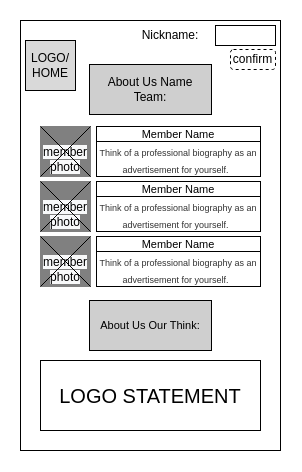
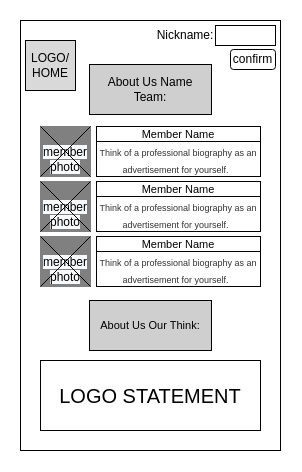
(171, 36) -> (186, 36)
(253, 60) -> (253, 60)
